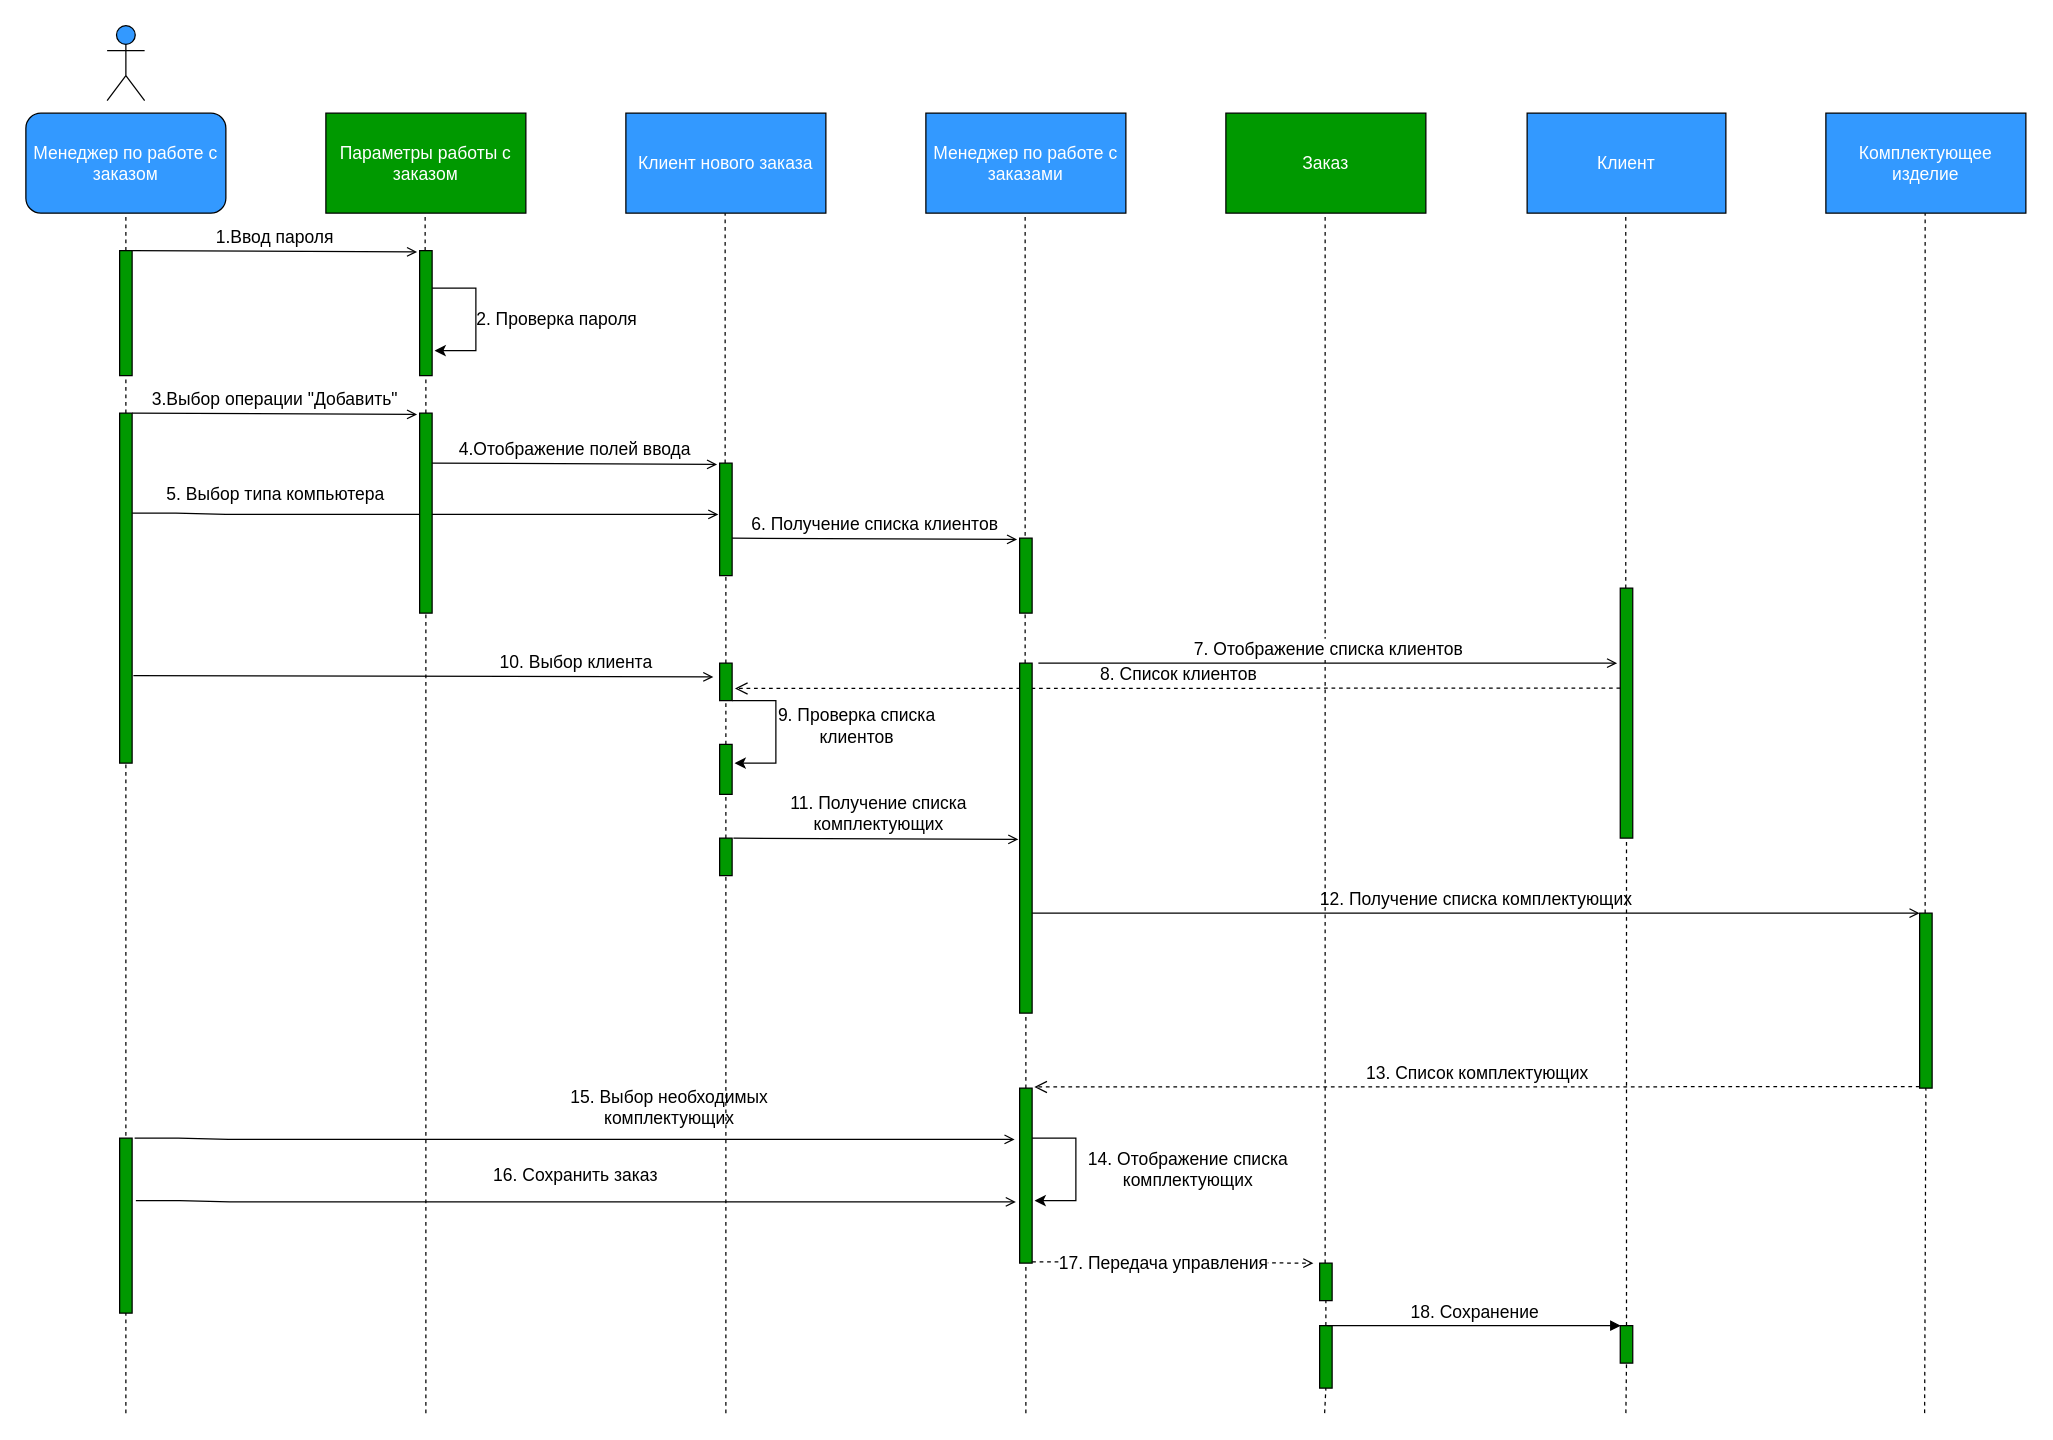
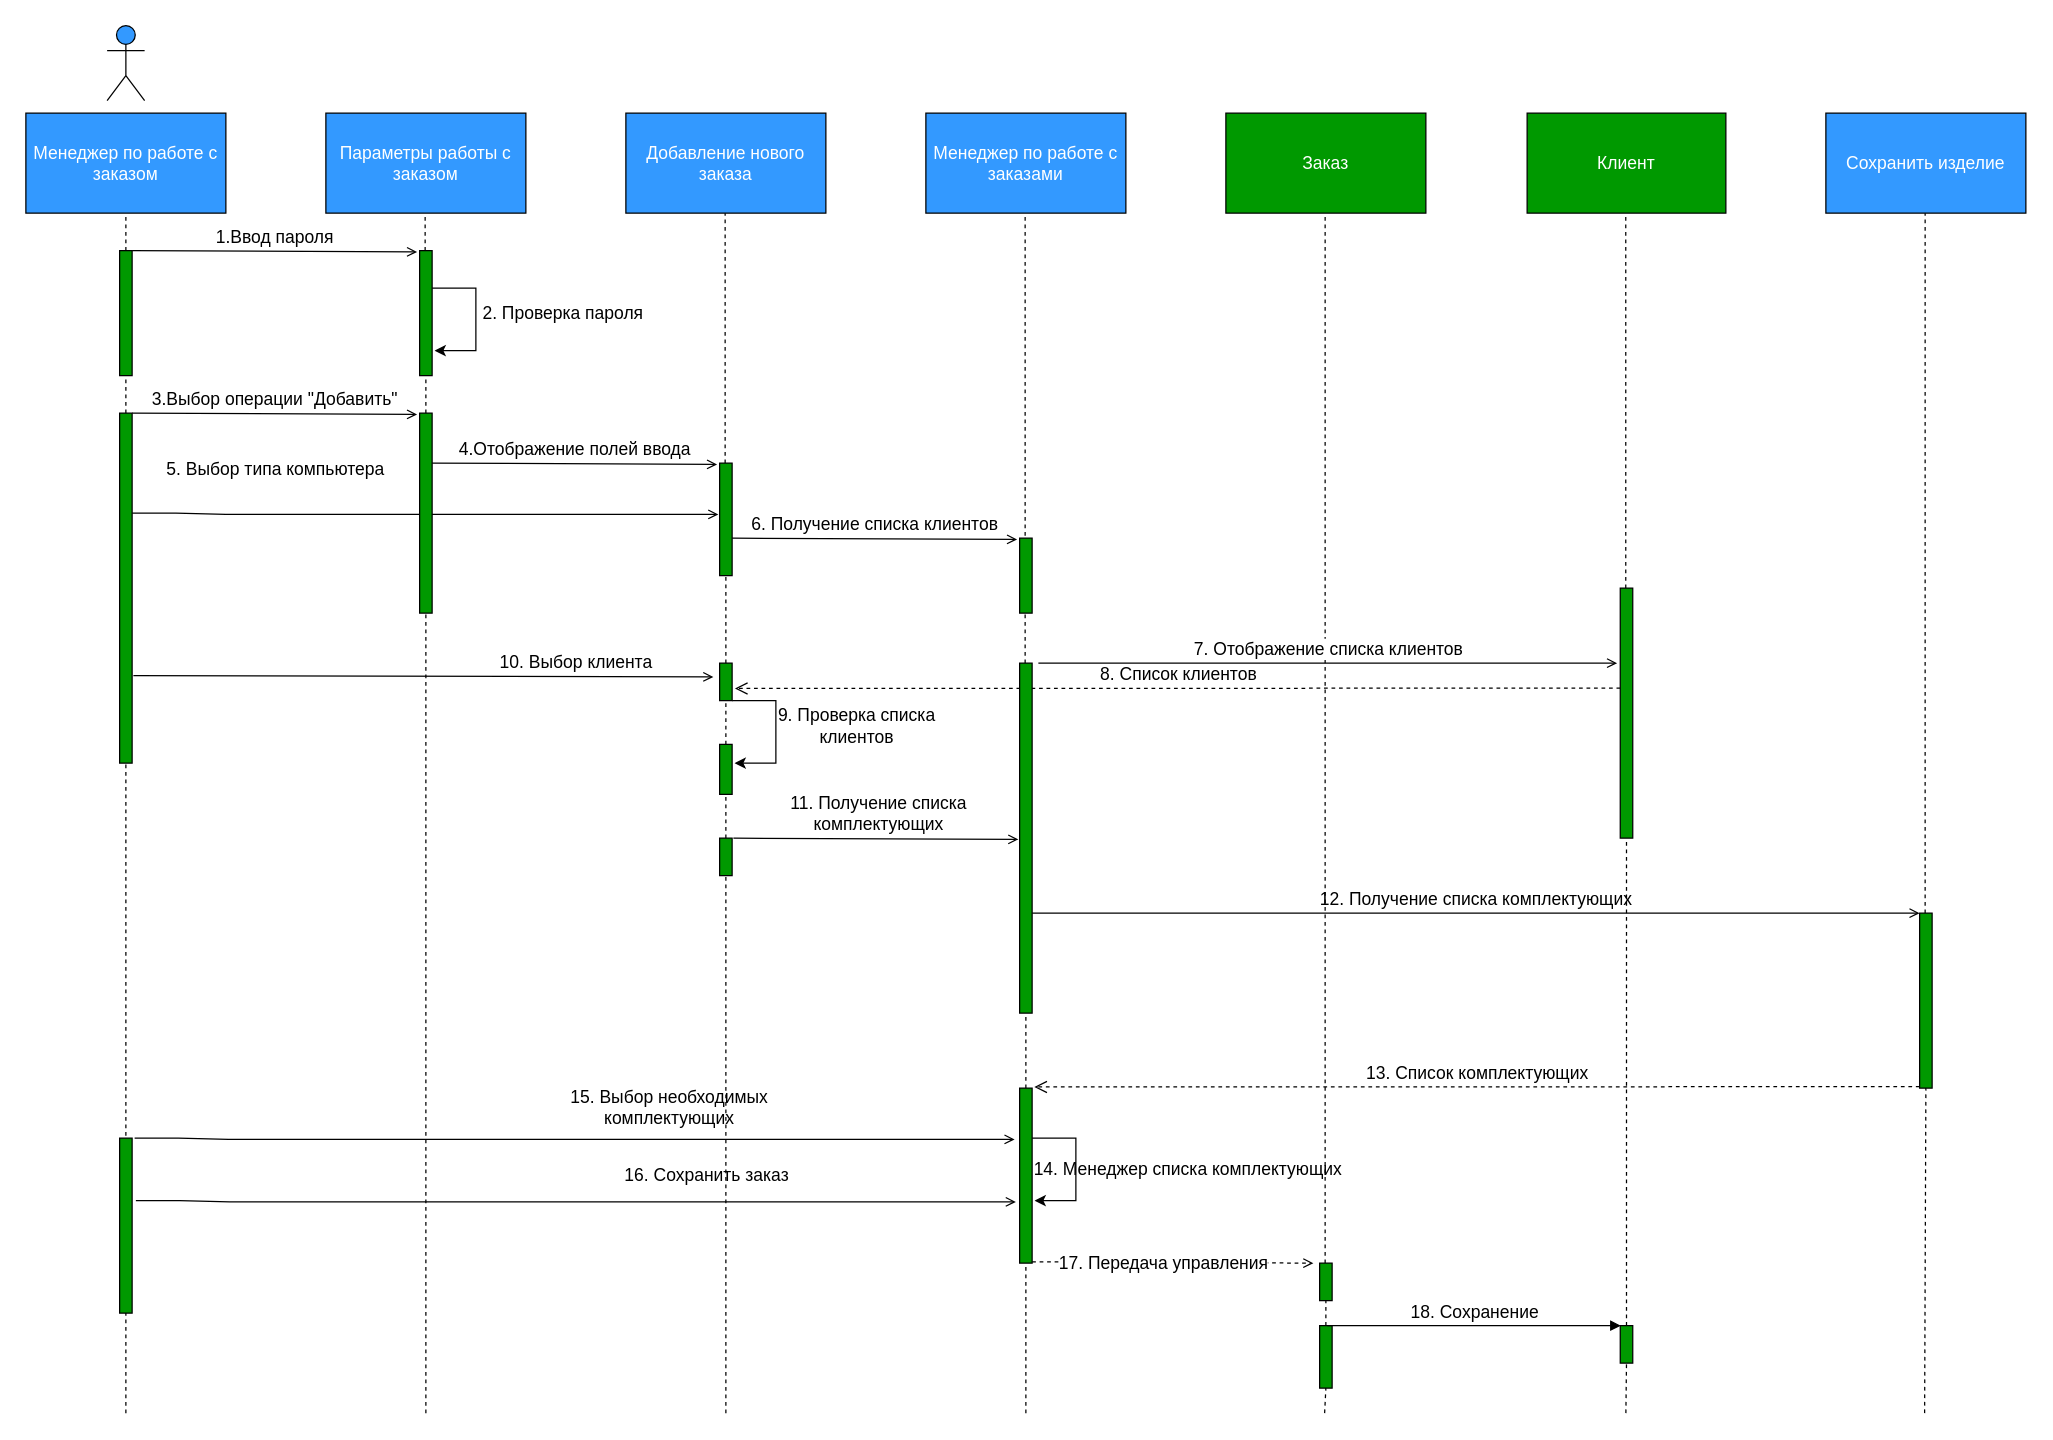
(126, 163) -> (126, 163)
(426, 163) -> (426, 163)
(726, 163) -> (726, 163)
(1626, 163) -> (1626, 163)
(1926, 163) -> (1926, 163)
(557, 319) -> (563, 313)
(276, 494) -> (276, 469)
(1188, 1169) -> (1188, 1169)
(576, 1176) -> (707, 1176)
